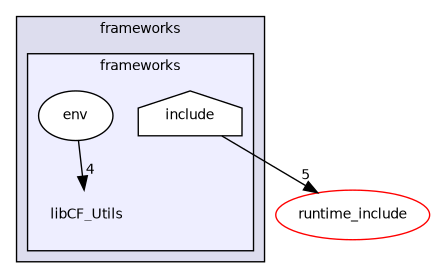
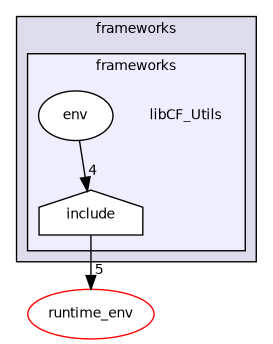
(81, 159) -> (82, 159)
(353, 215) -> (91, 314)
